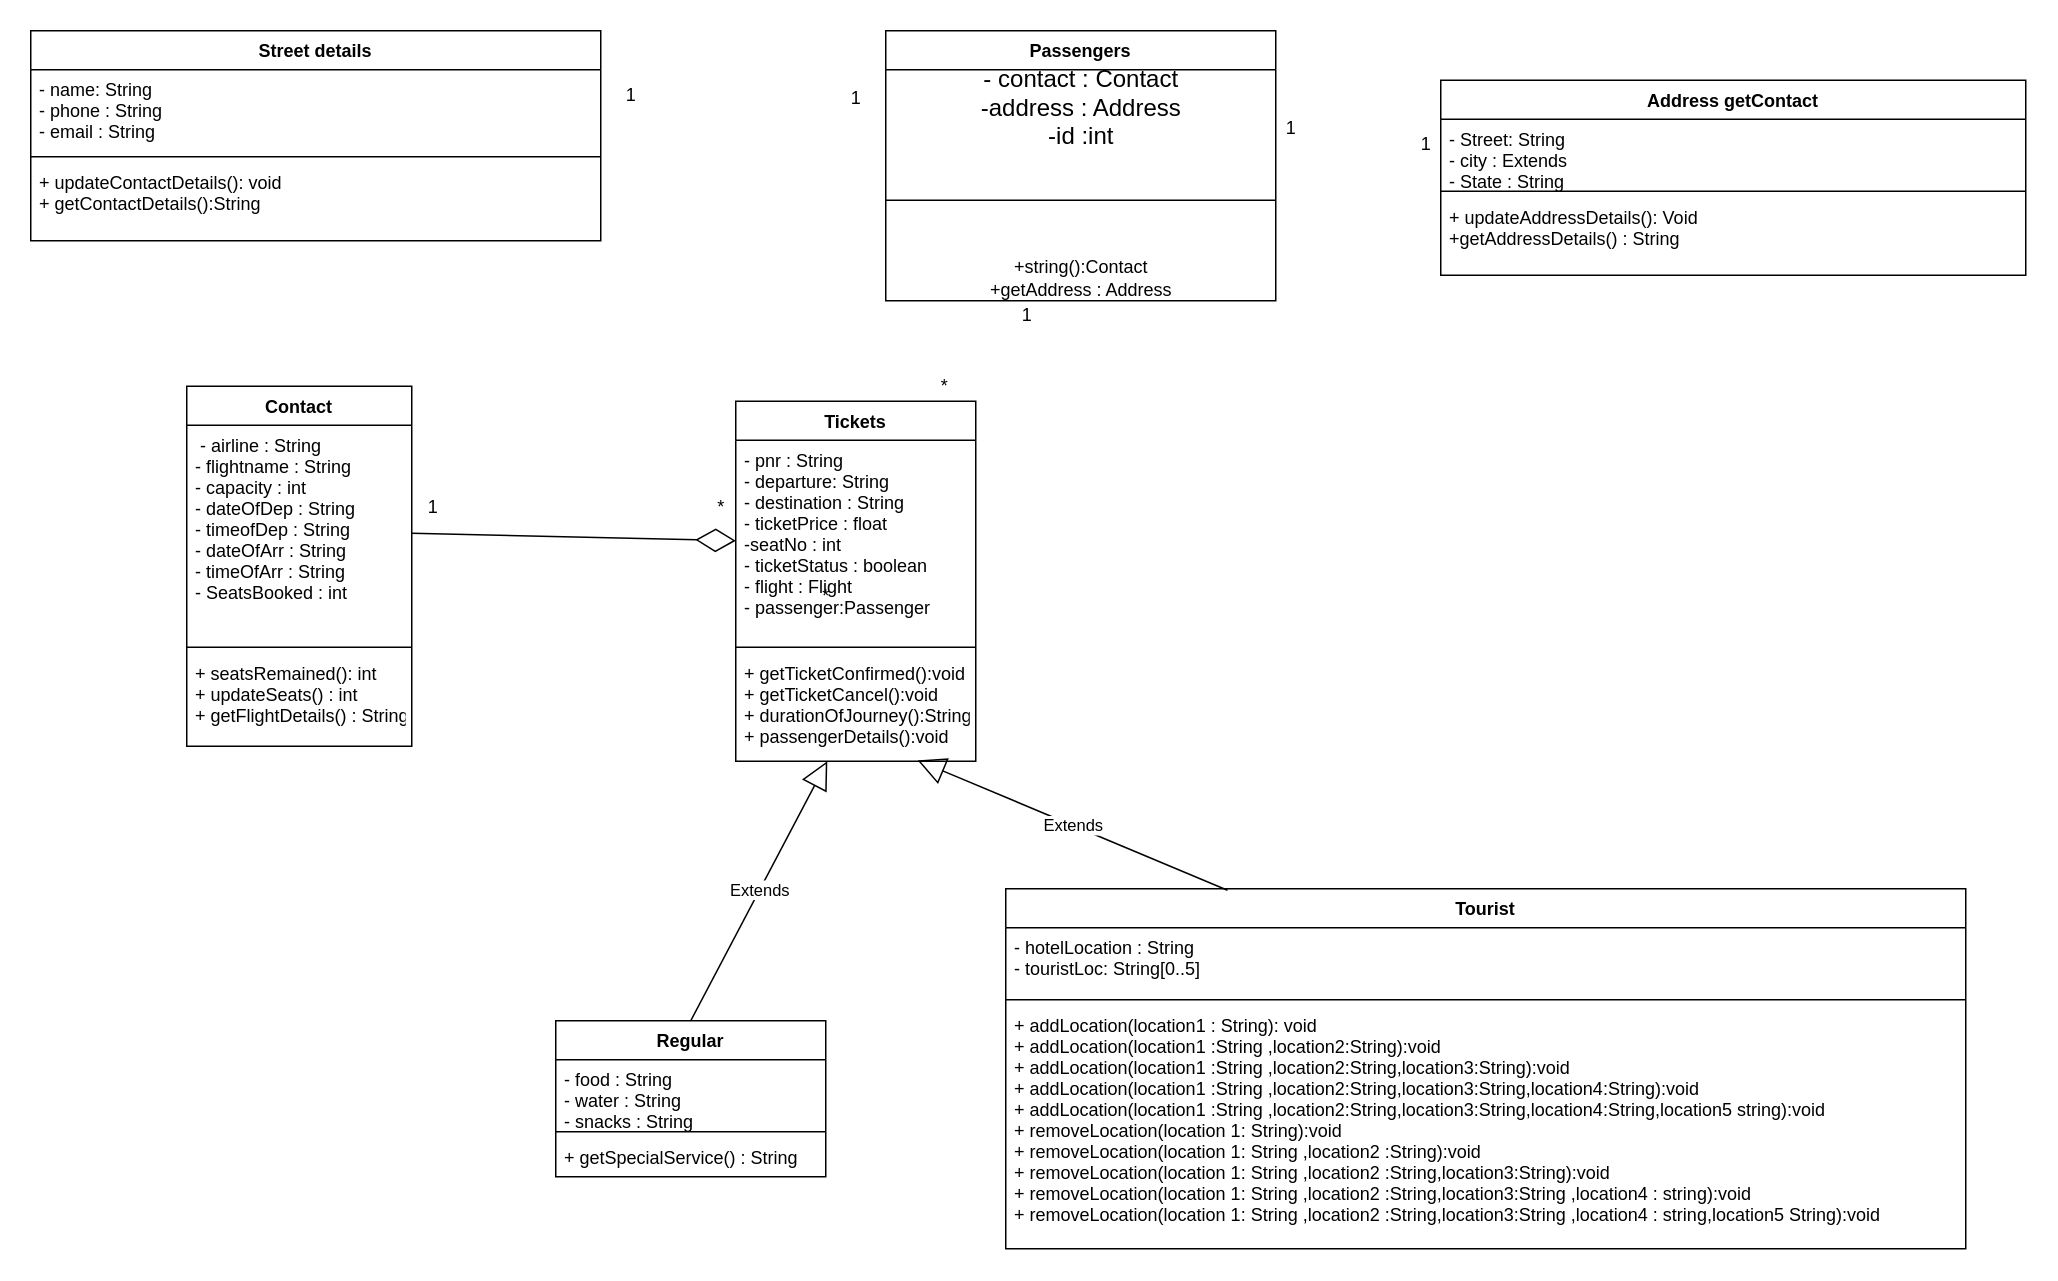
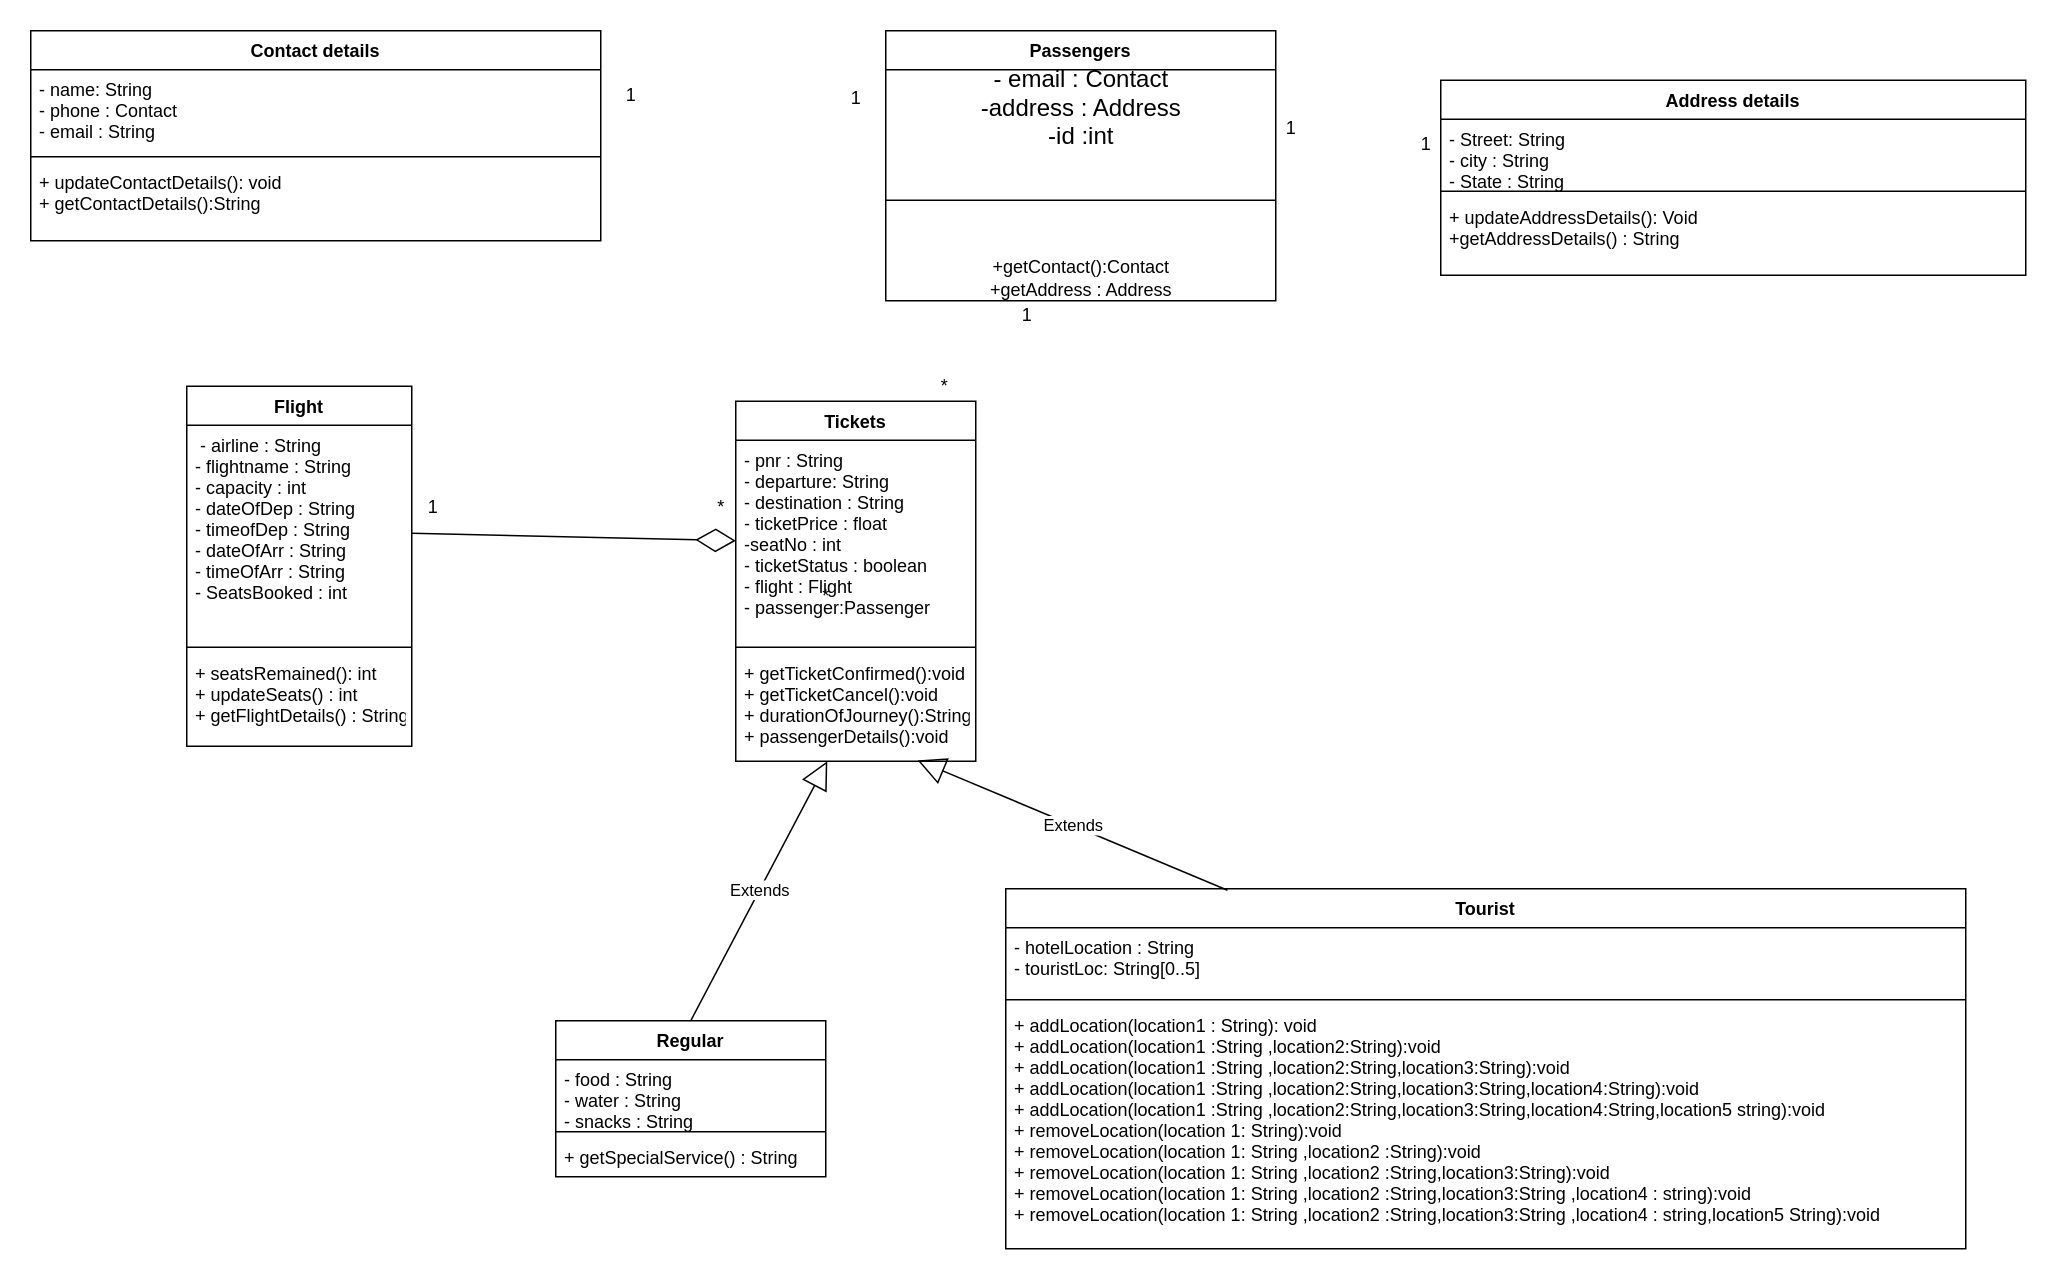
(315, 51) -> (315, 51)
(100, 90) -> (100, 90)
(1733, 101) -> (1733, 101)
(1082, 107) -> (1082, 107)
(1520, 140) -> (1520, 140)
(1082, 278) -> (1082, 278)
(299, 407) -> (299, 407)
